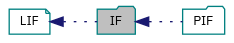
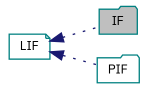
(166, 22) -> (80, 60)
